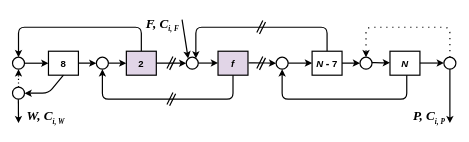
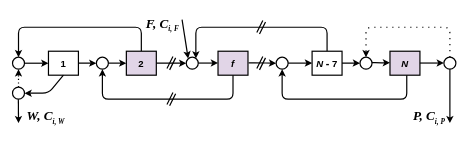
(63, 63) -> (63, 63)
(405, 63) -> (405, 63)
